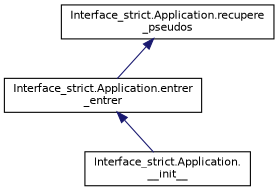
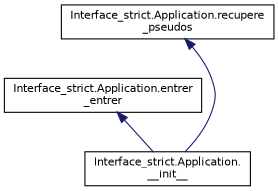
(132, 63) -> (215, 101)
